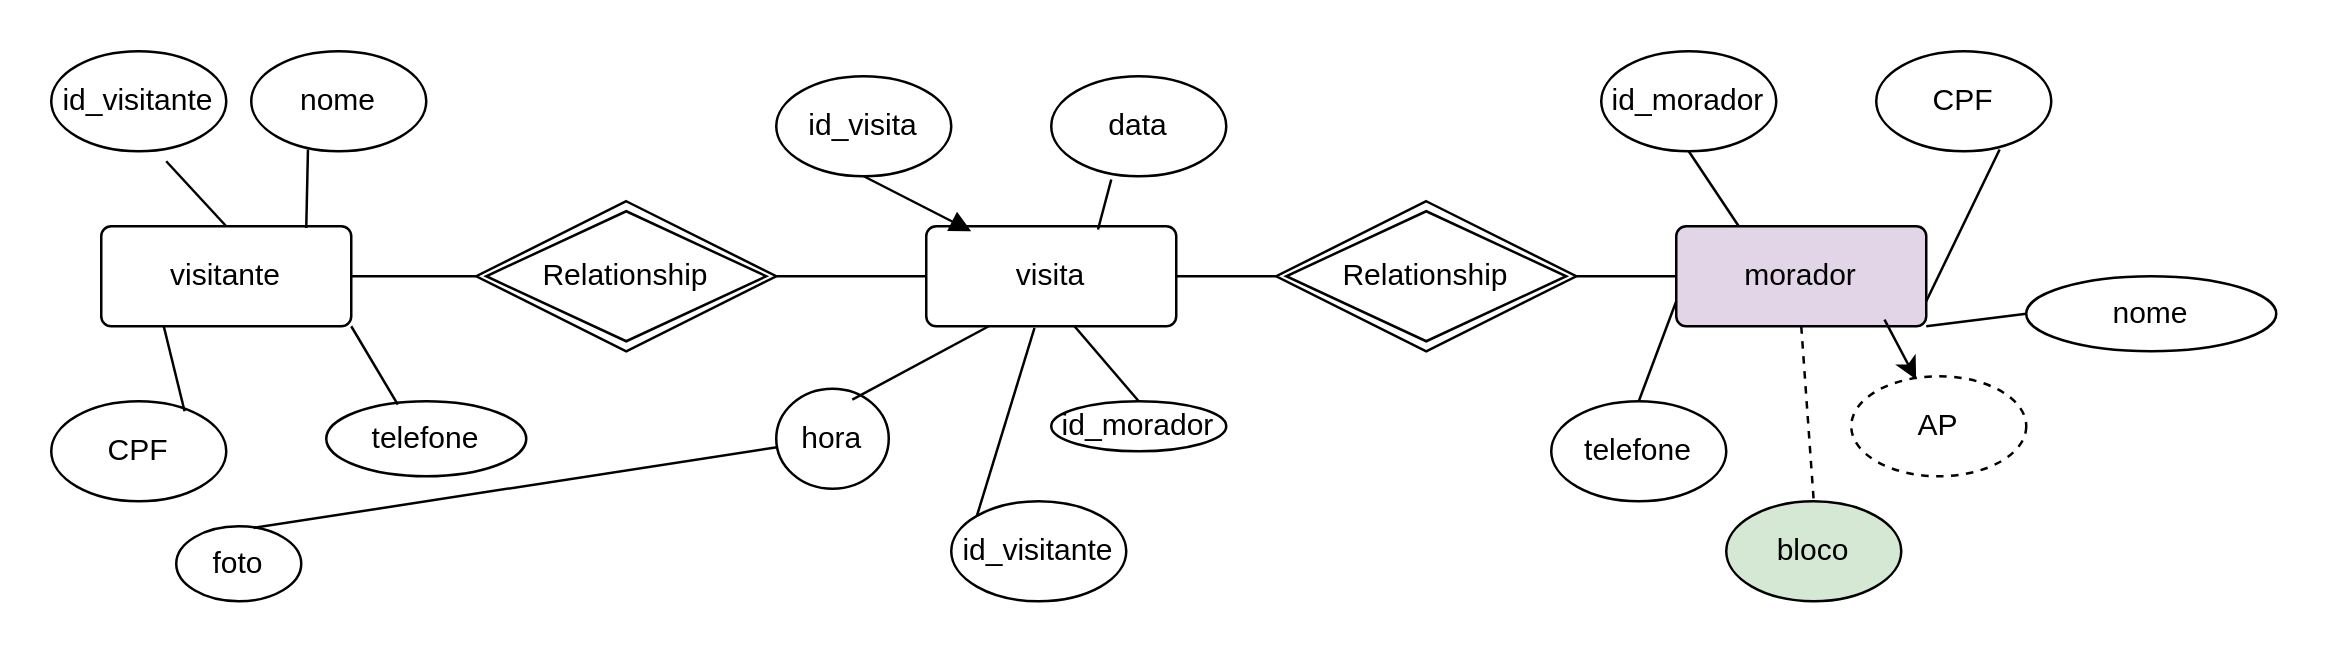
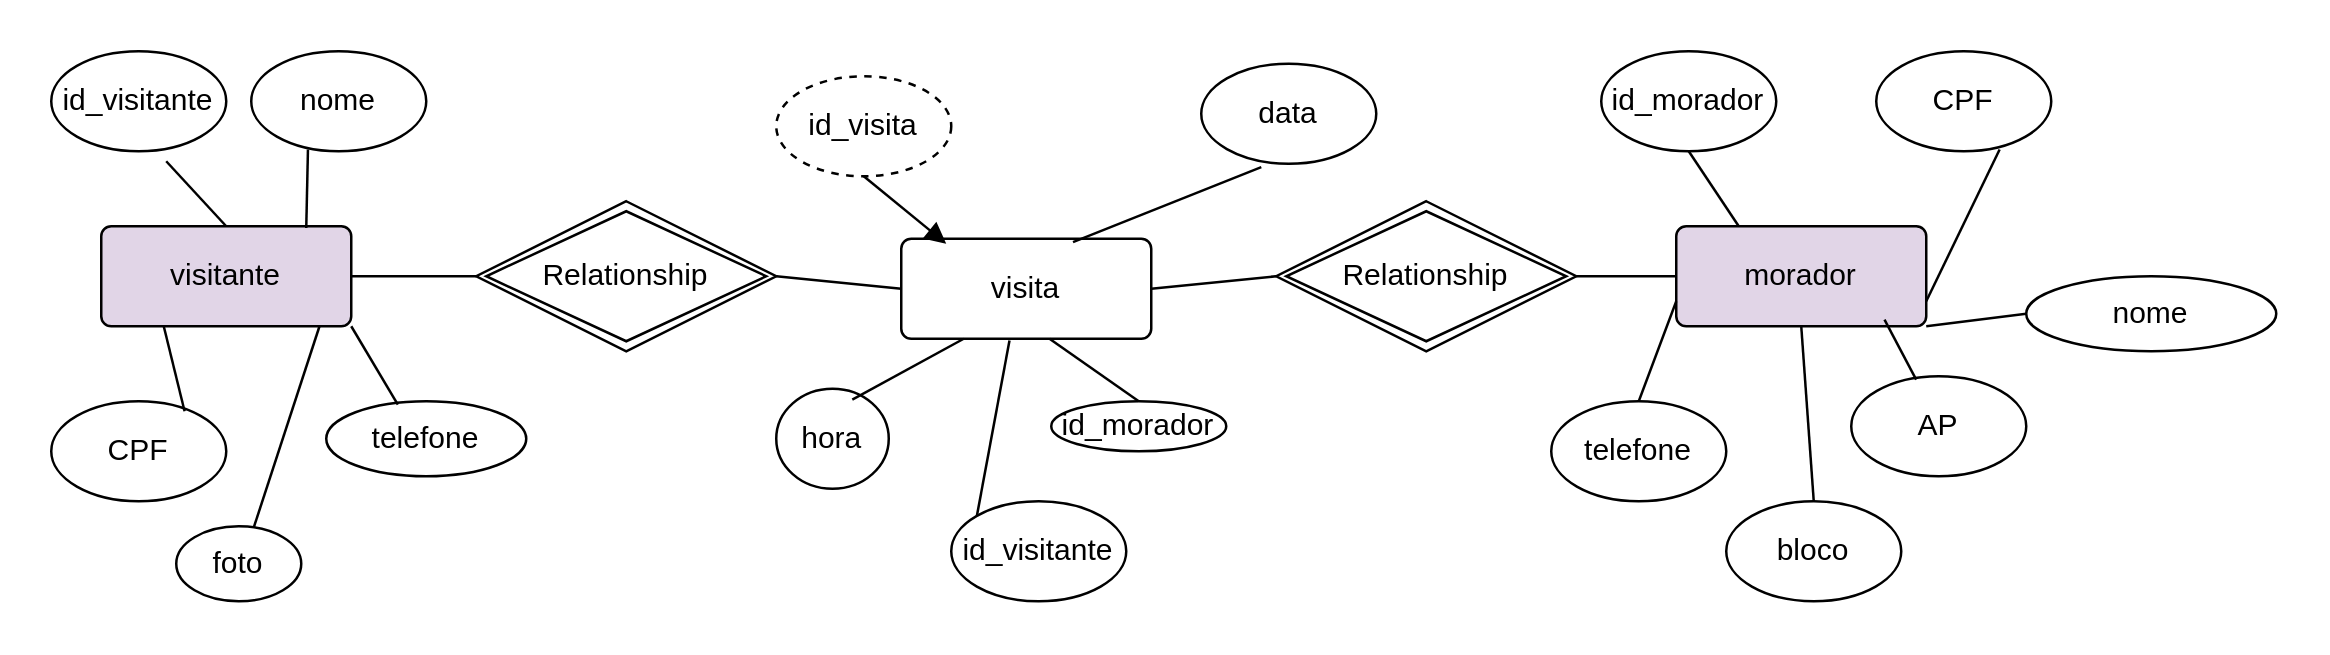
(864, 126) -> (864, 126)
(1139, 126) -> (1289, 114)
(226, 276) -> (226, 276)
(1051, 276) -> (1026, 289)
(1908, 364) -> (1911, 371)
(1808, 416) -> (1808, 416)
(1939, 426) -> (1939, 426)
(516, 487) -> (287, 427)
(1814, 551) -> (1814, 551)
